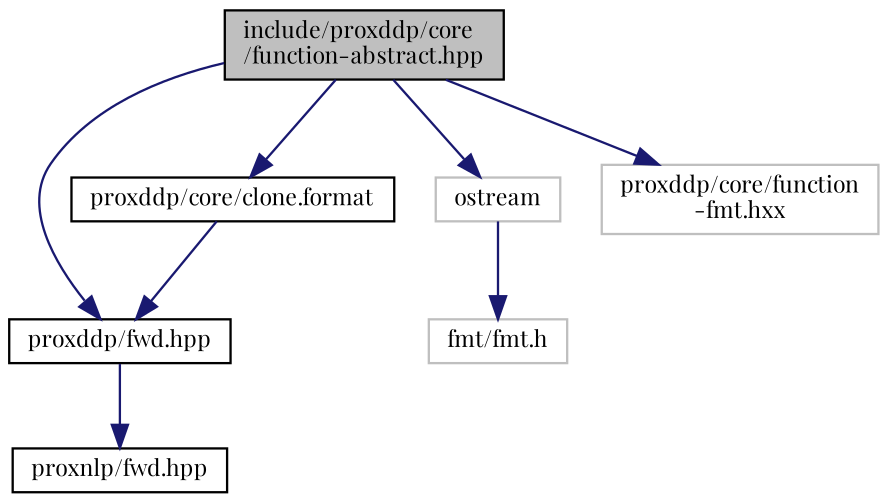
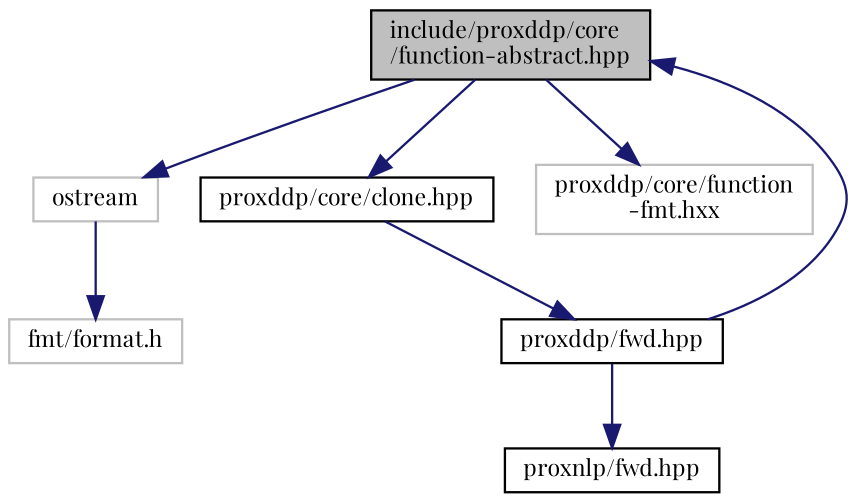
(68, 143) -> (843, 182)
(233, 199) -> (347, 199)
(498, 341) -> (96, 341)
